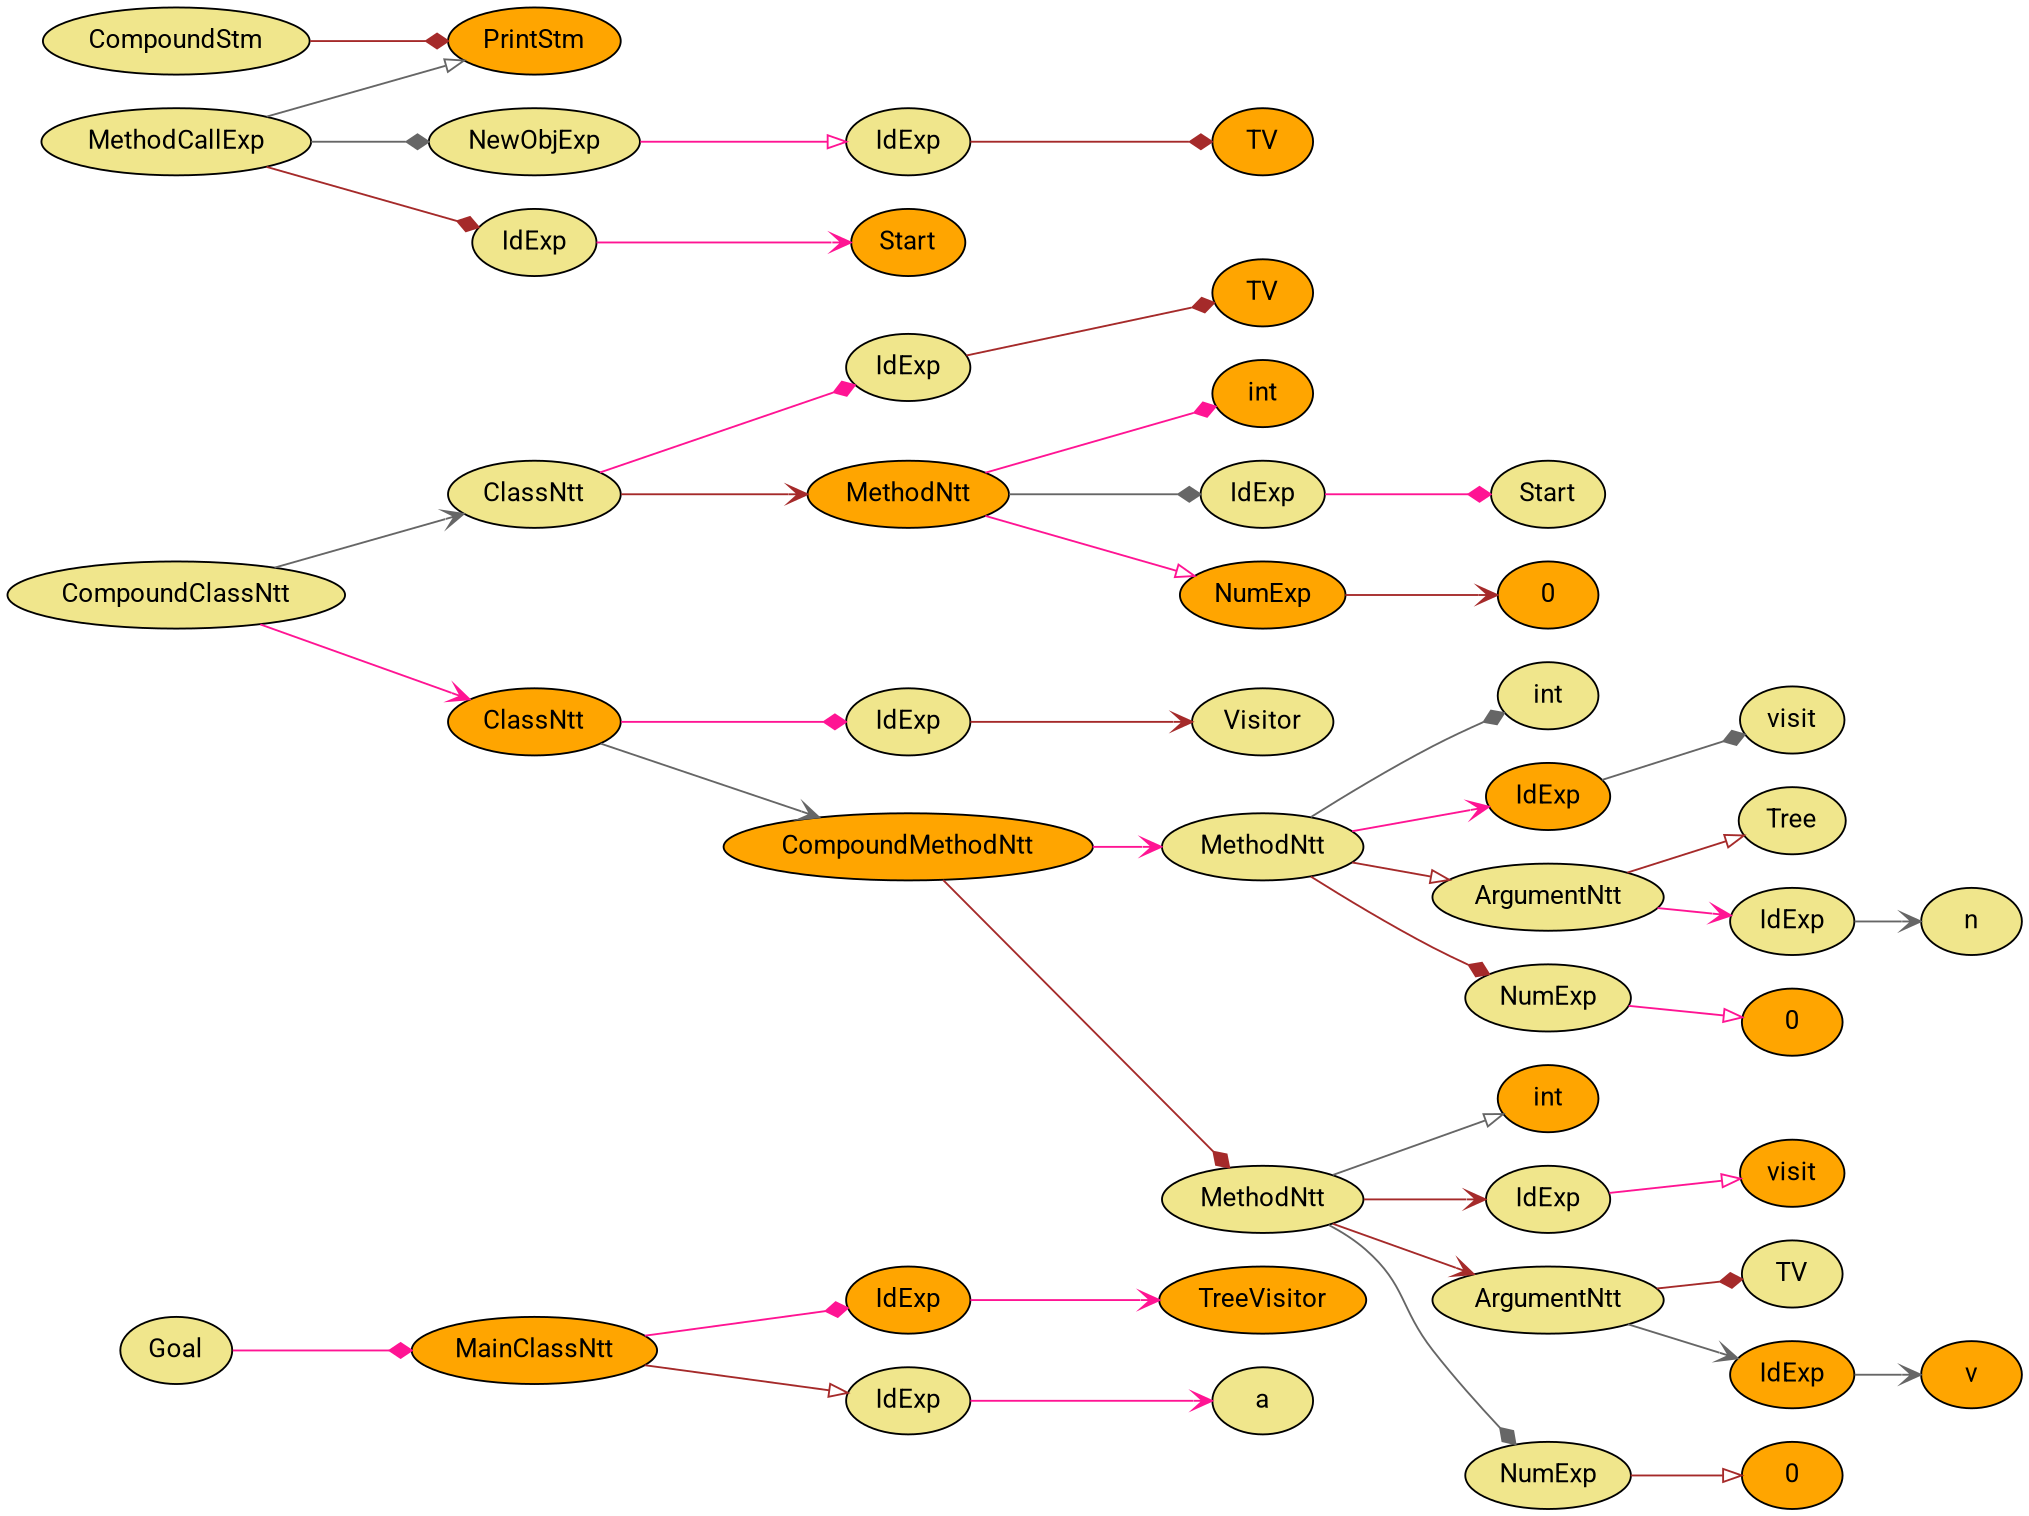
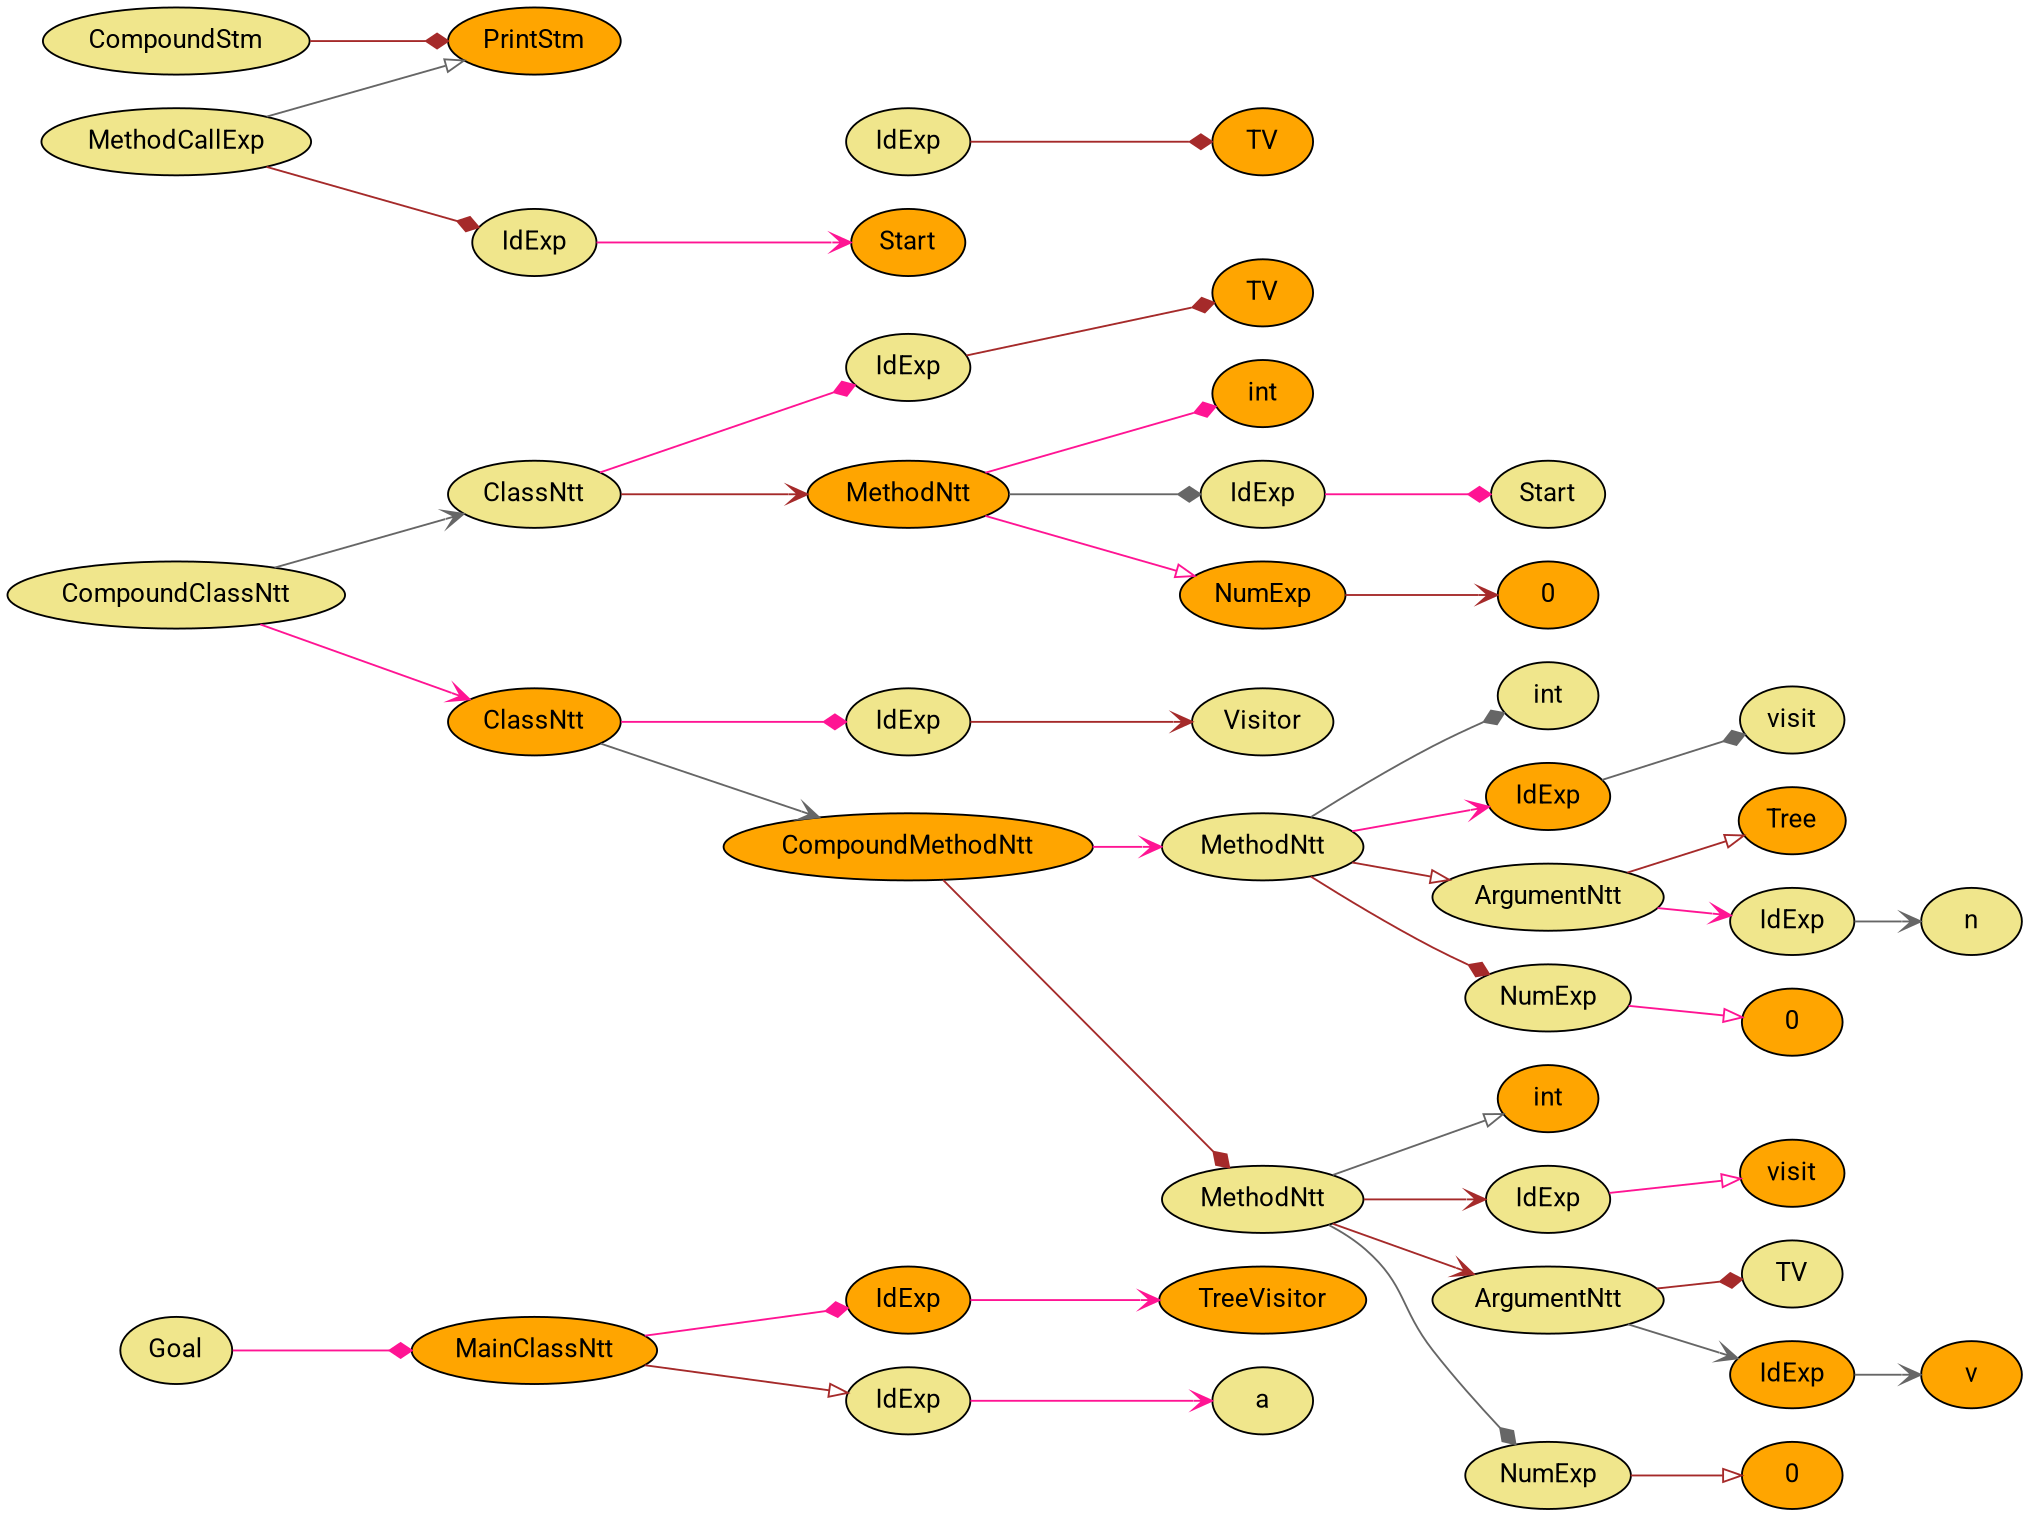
(534, 142) -> none
(1792, 821) -> (1792, 821)
